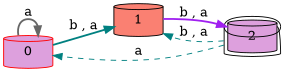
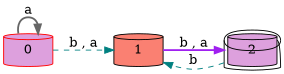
(194, 32) -> (194, 61)
(79, 37) -> (79, 50)
(144, 60) -> none
